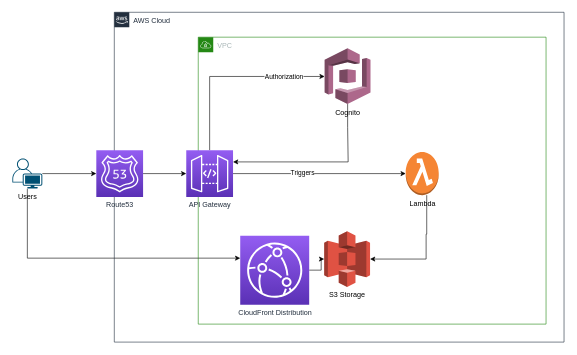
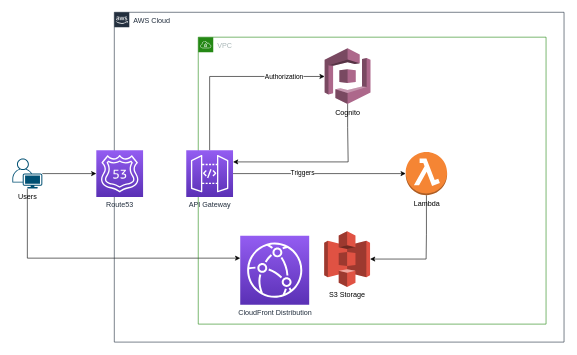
(162, 174) -> none
(422, 174) -> (427, 174)
(321, 260) -> none
